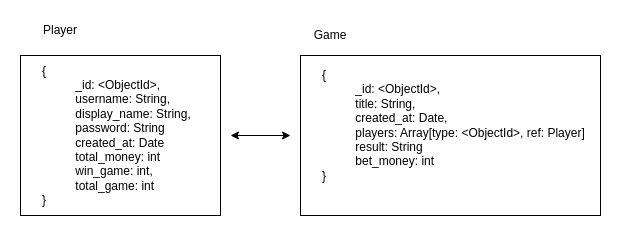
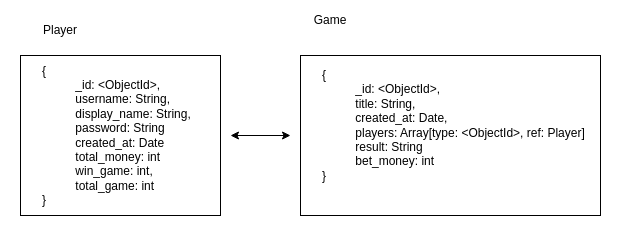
(331, 36) -> (331, 21)
